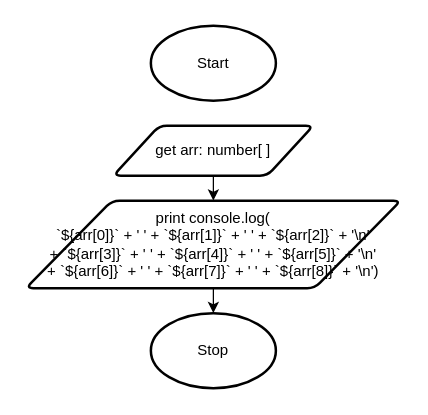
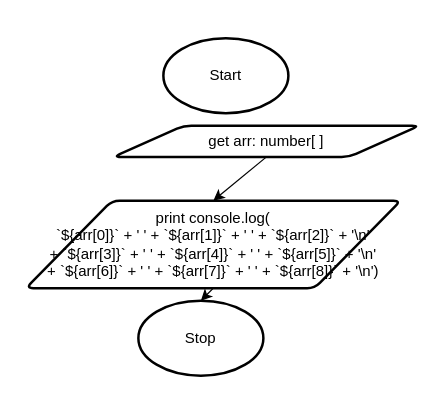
(213, 63) -> (226, 76)
(213, 151) -> (266, 141)
(213, 351) -> (201, 338)
